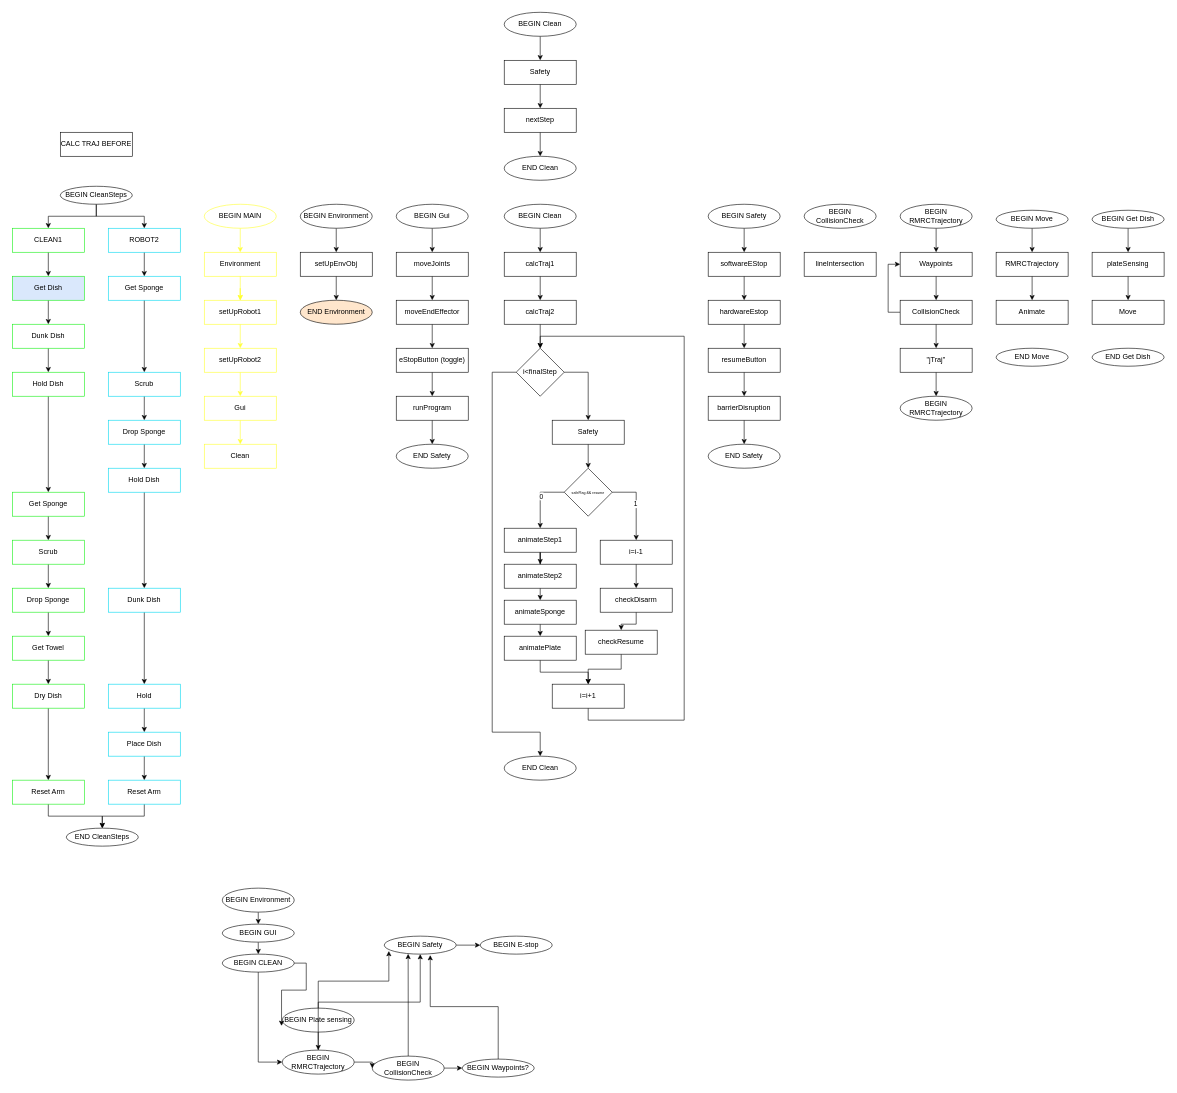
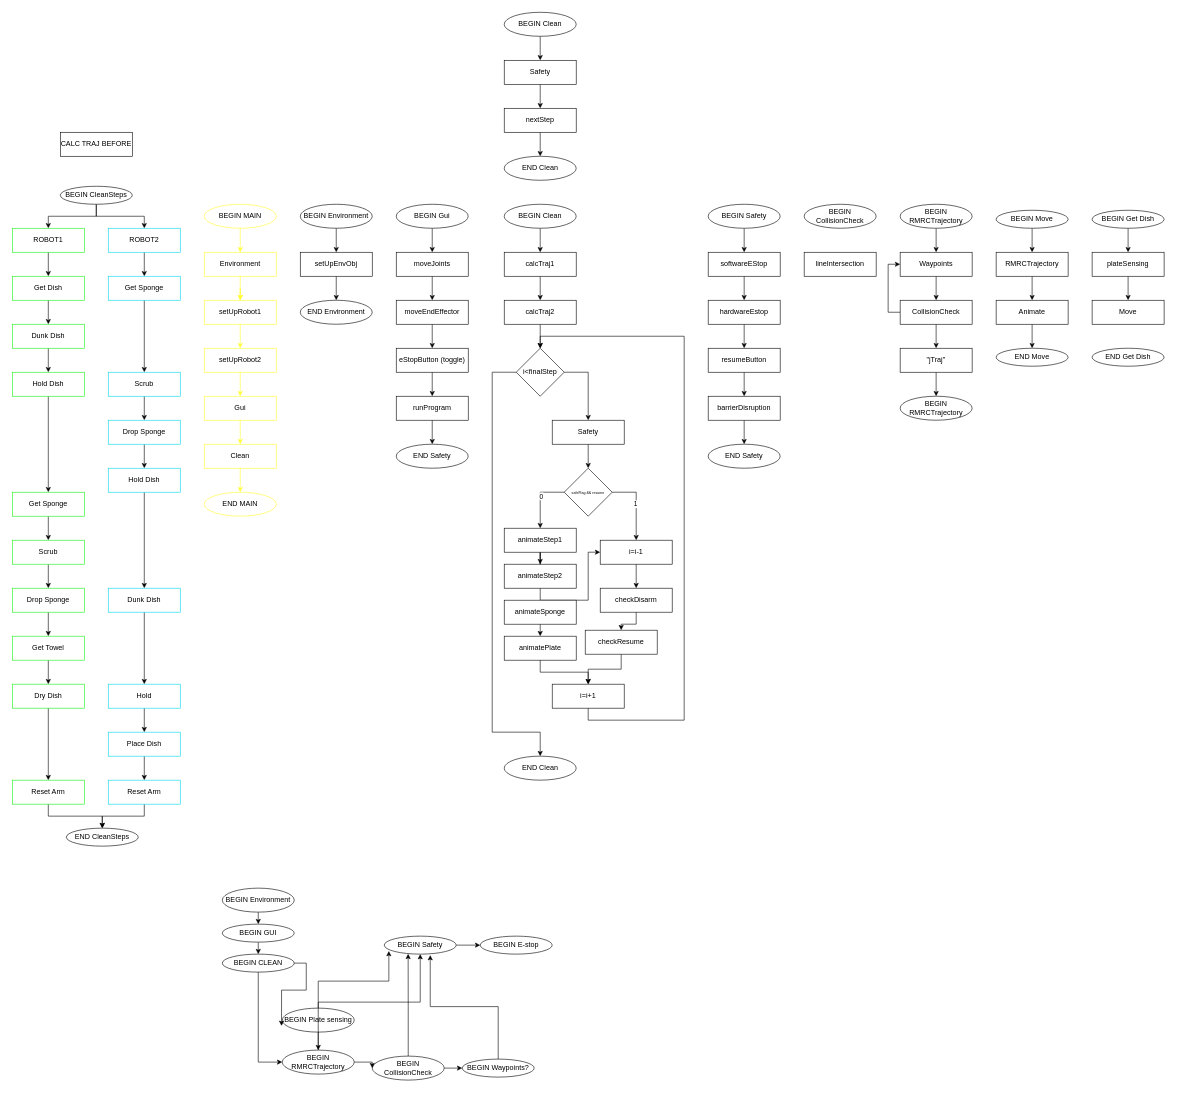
(48, 240) -> (48, 240)
(48, 288) -> (48, 288)
(336, 312) -> (336, 312)
none -> (1032, 342)
none -> (240, 486)
none -> (240, 504)
(540, 594) -> (590, 552)
